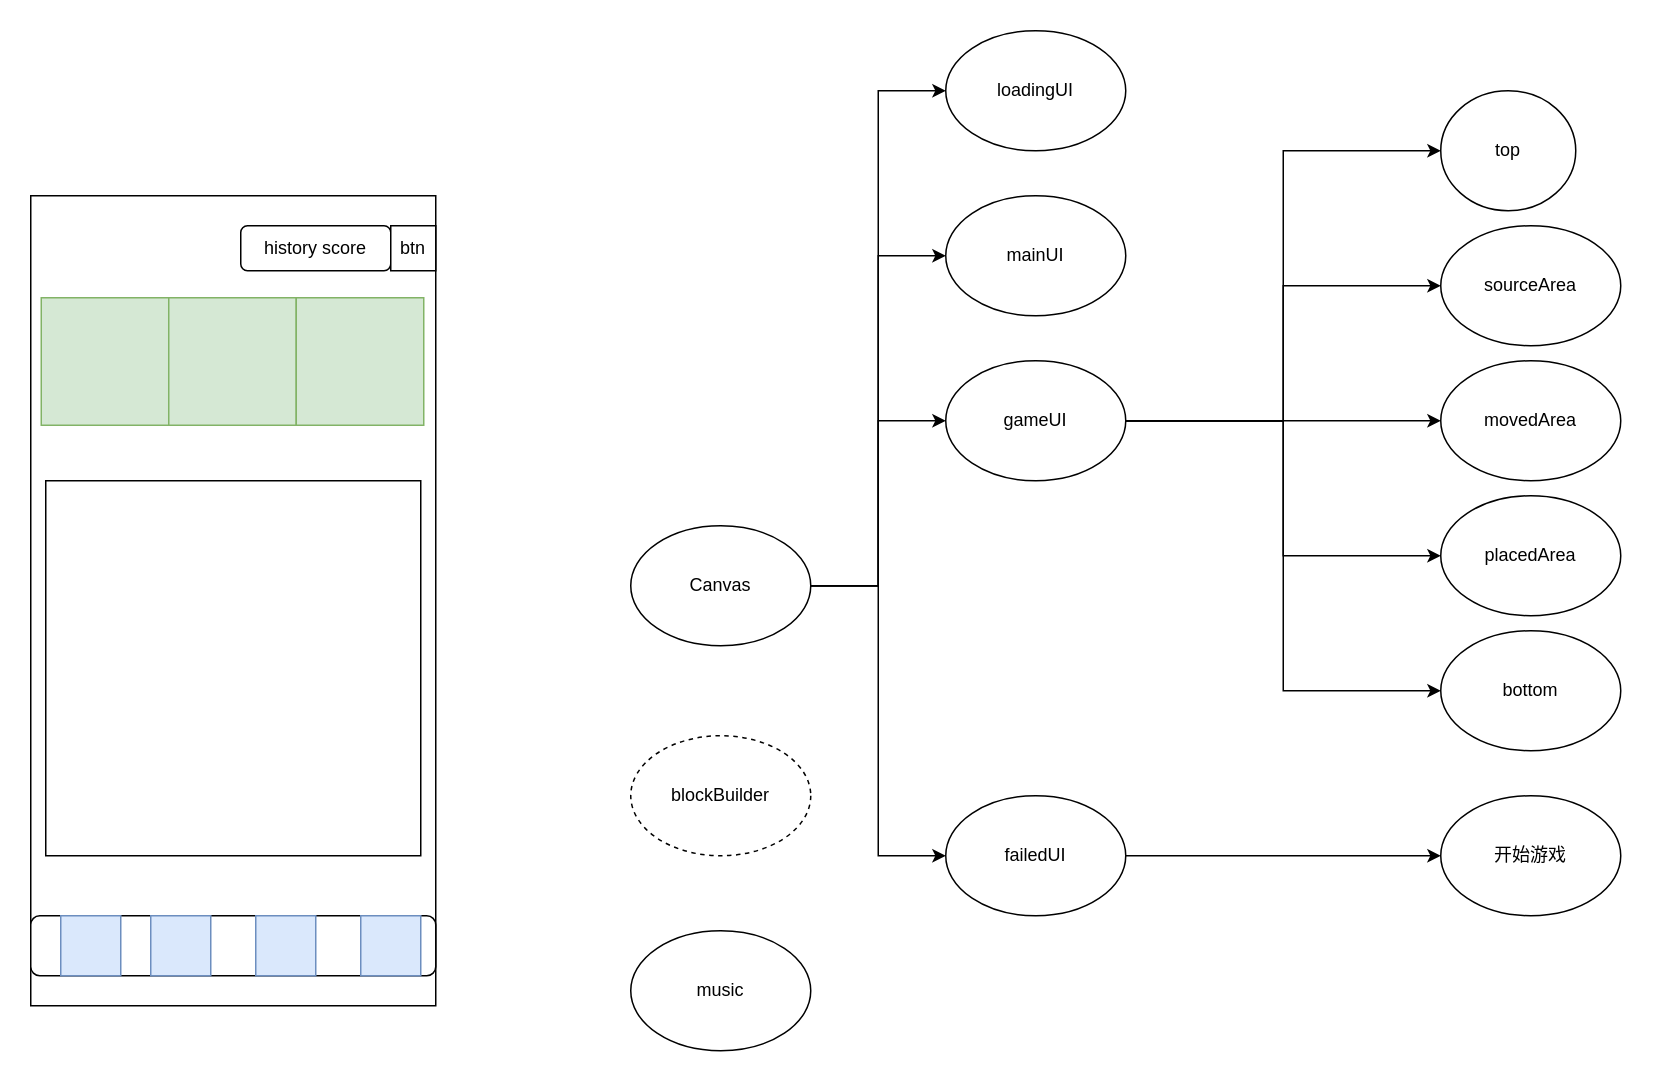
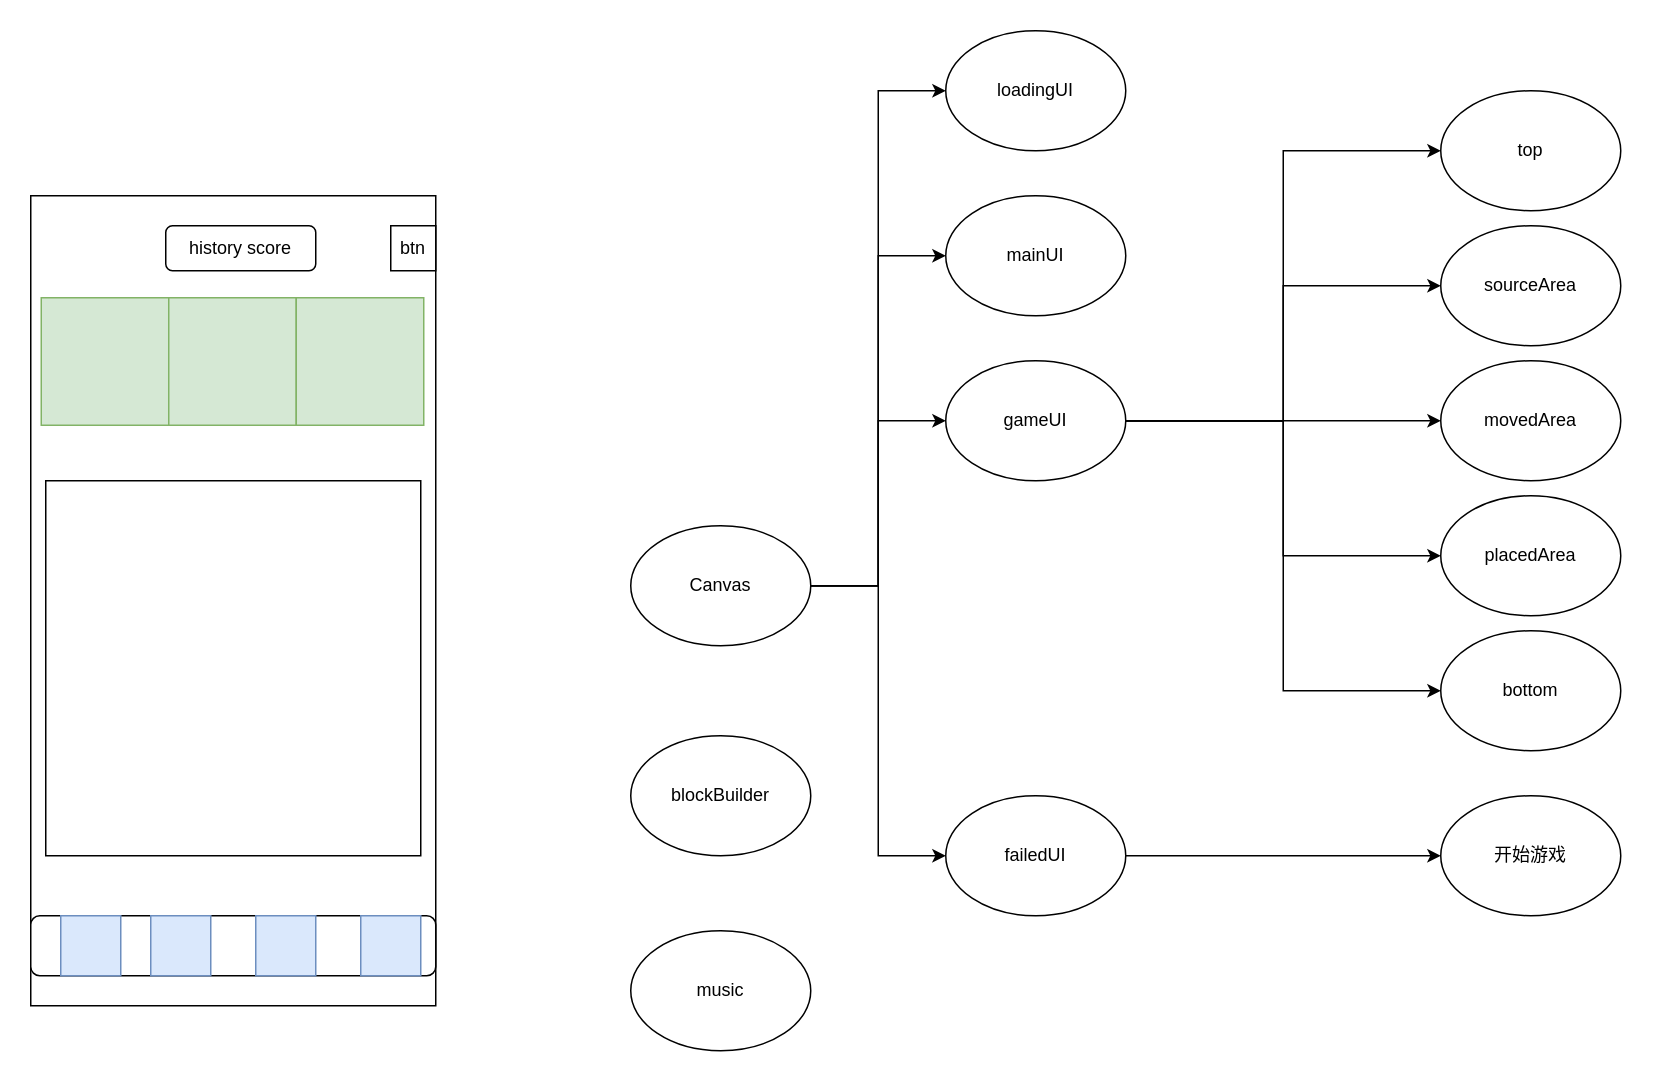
(1508, 151) -> (1531, 151)
(316, 248) -> (241, 248)
(721, 796) -> (721, 796)
